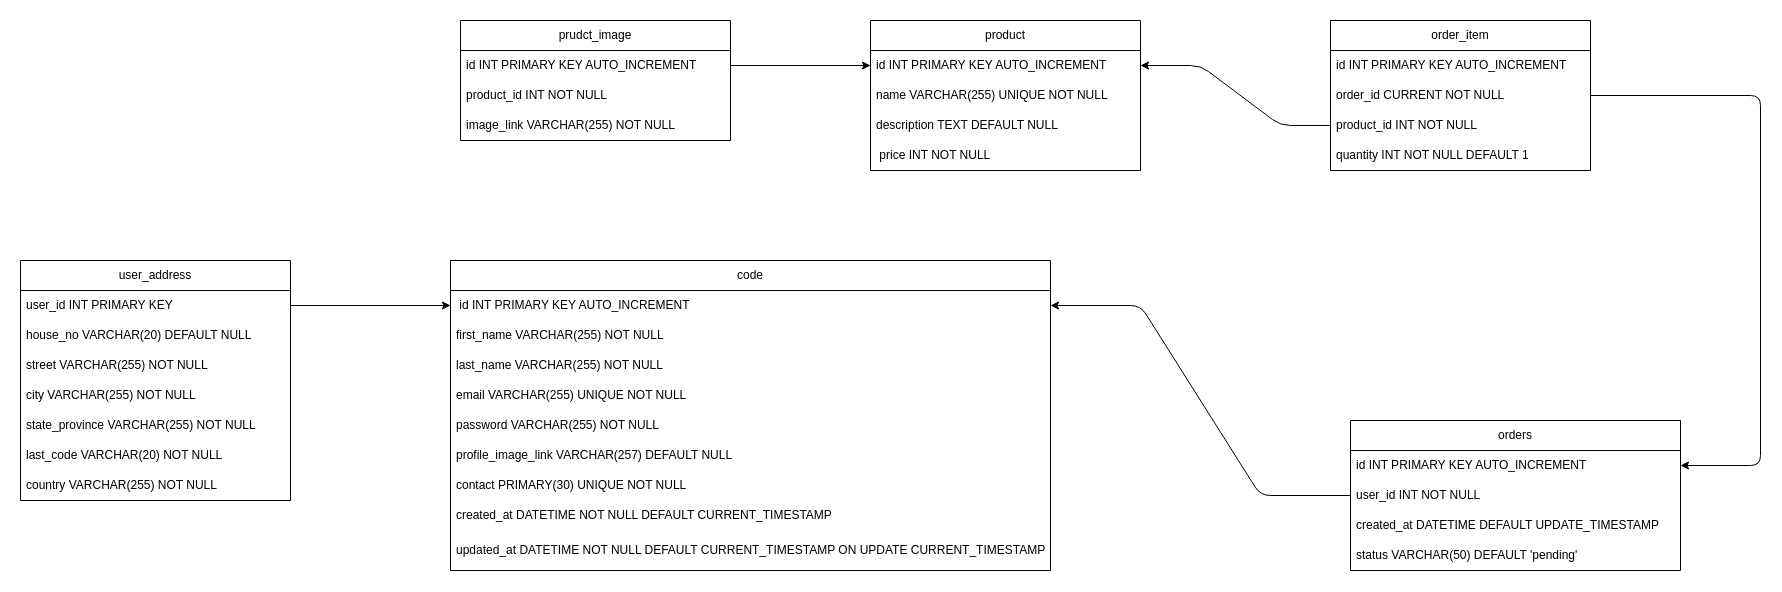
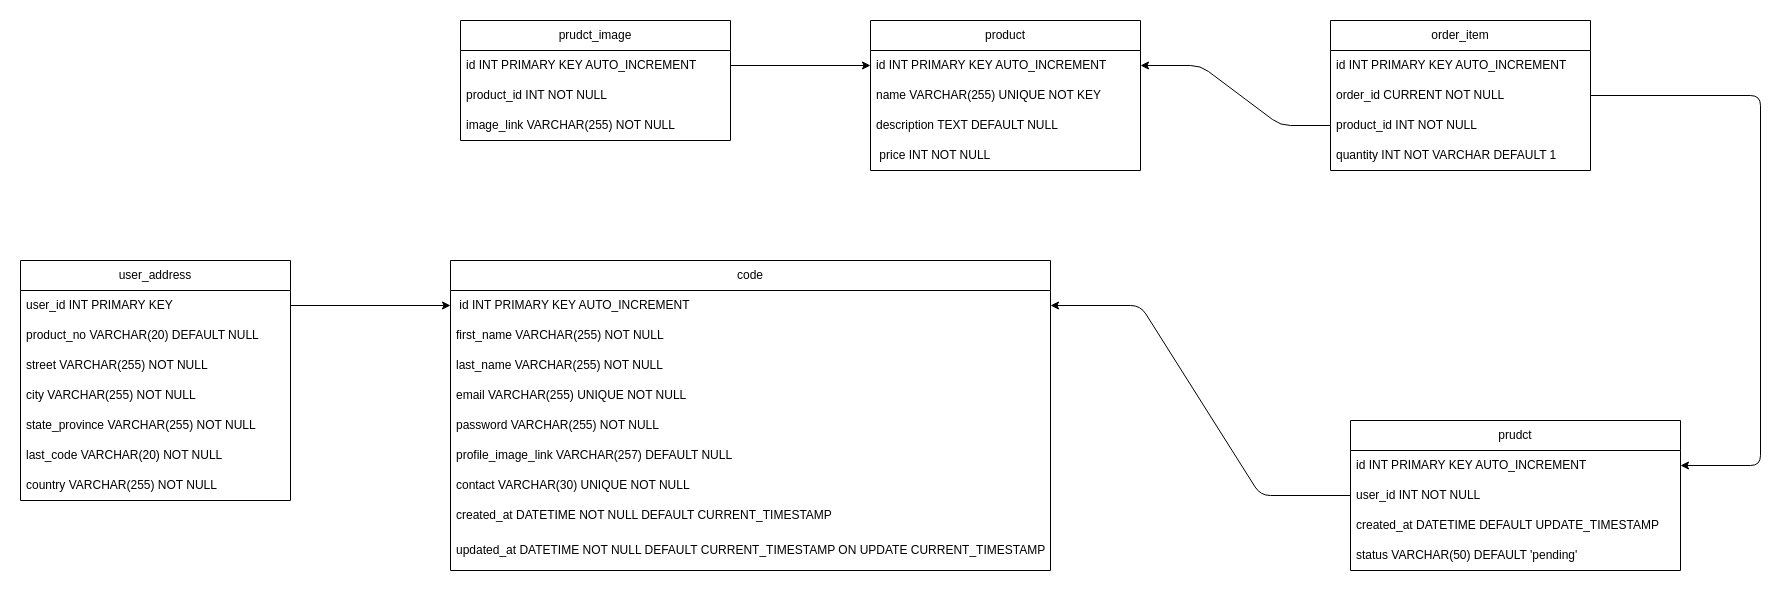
(981, 96) -> (978, 96)
(1431, 156) -> (1441, 156)
(133, 336) -> (139, 336)
(1516, 436) -> (1516, 436)
(568, 486) -> (568, 486)
